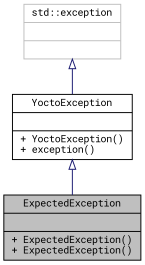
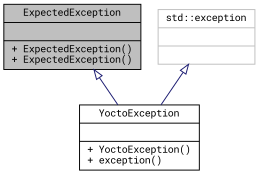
(72, 182) -> (109, 91)
